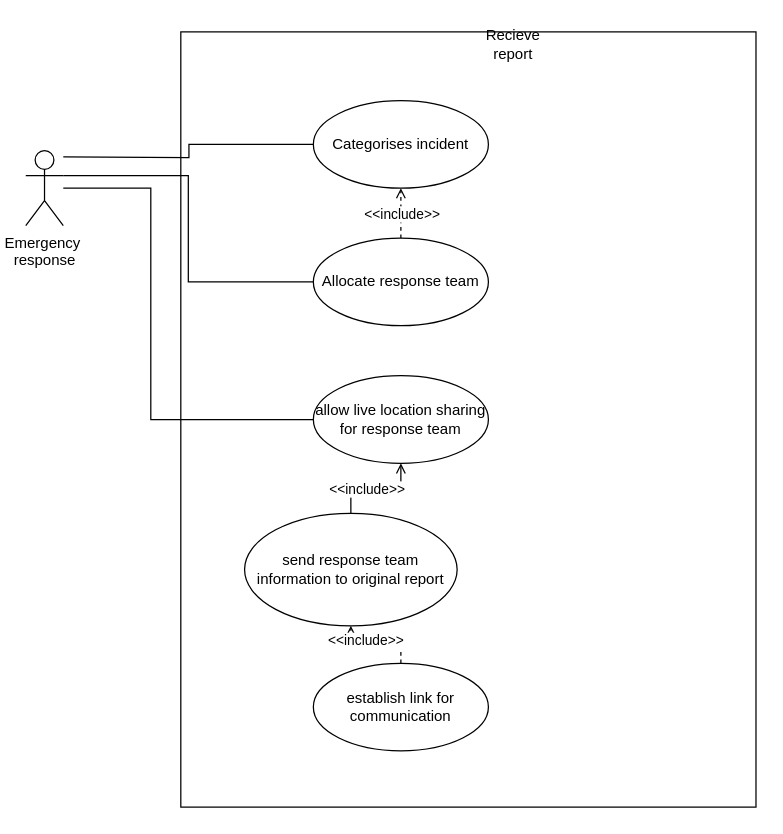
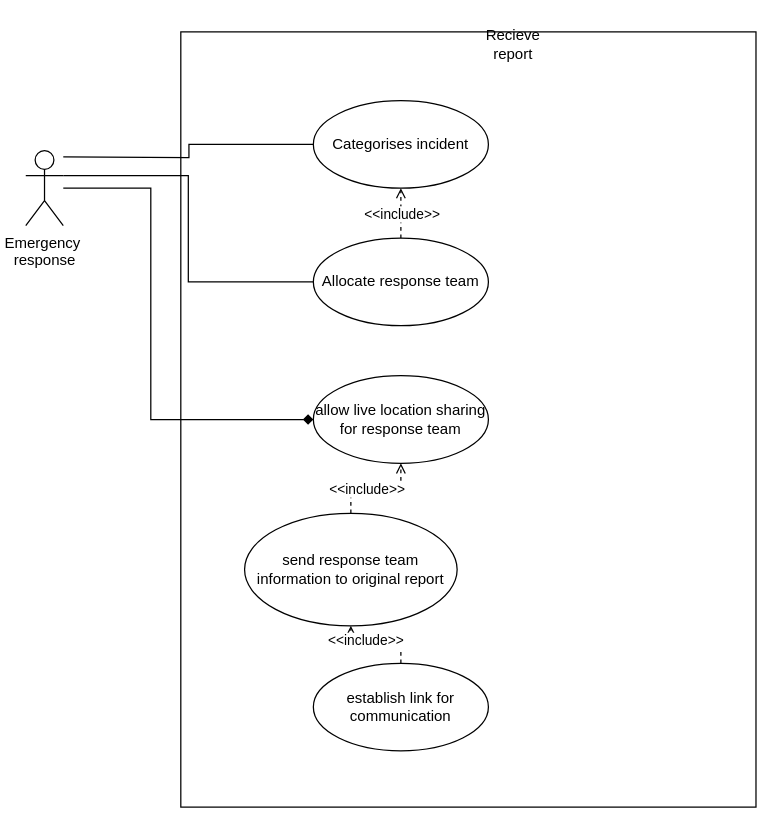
(307, 419) -> (302, 419)
(351, 503) -> (351, 503)
